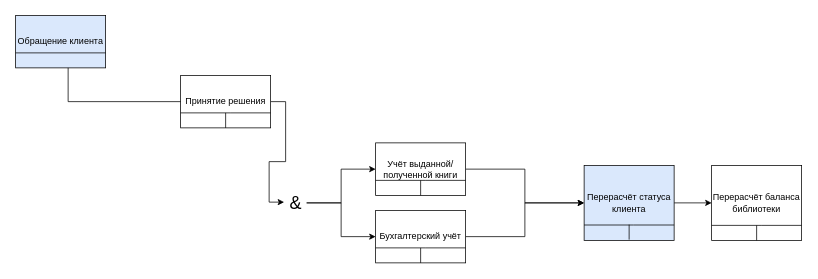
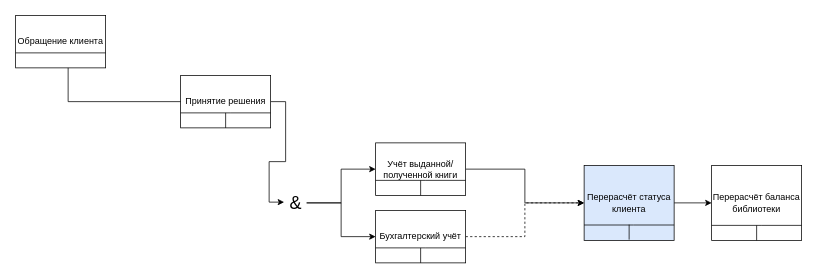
(60, 42) -> (60, 42)
(512, 237) -> (512, 237)
